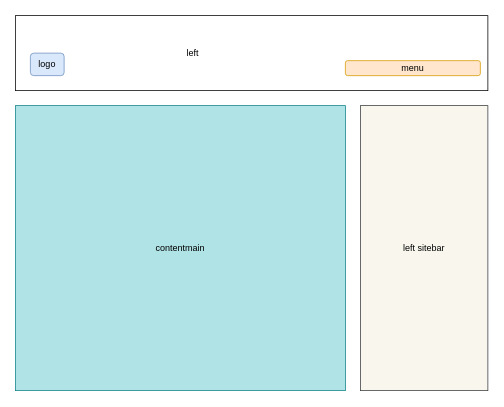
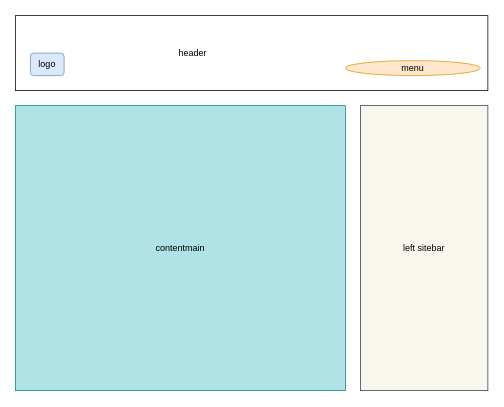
(252, 53) -> (252, 53)
(413, 68) -> (413, 68)
